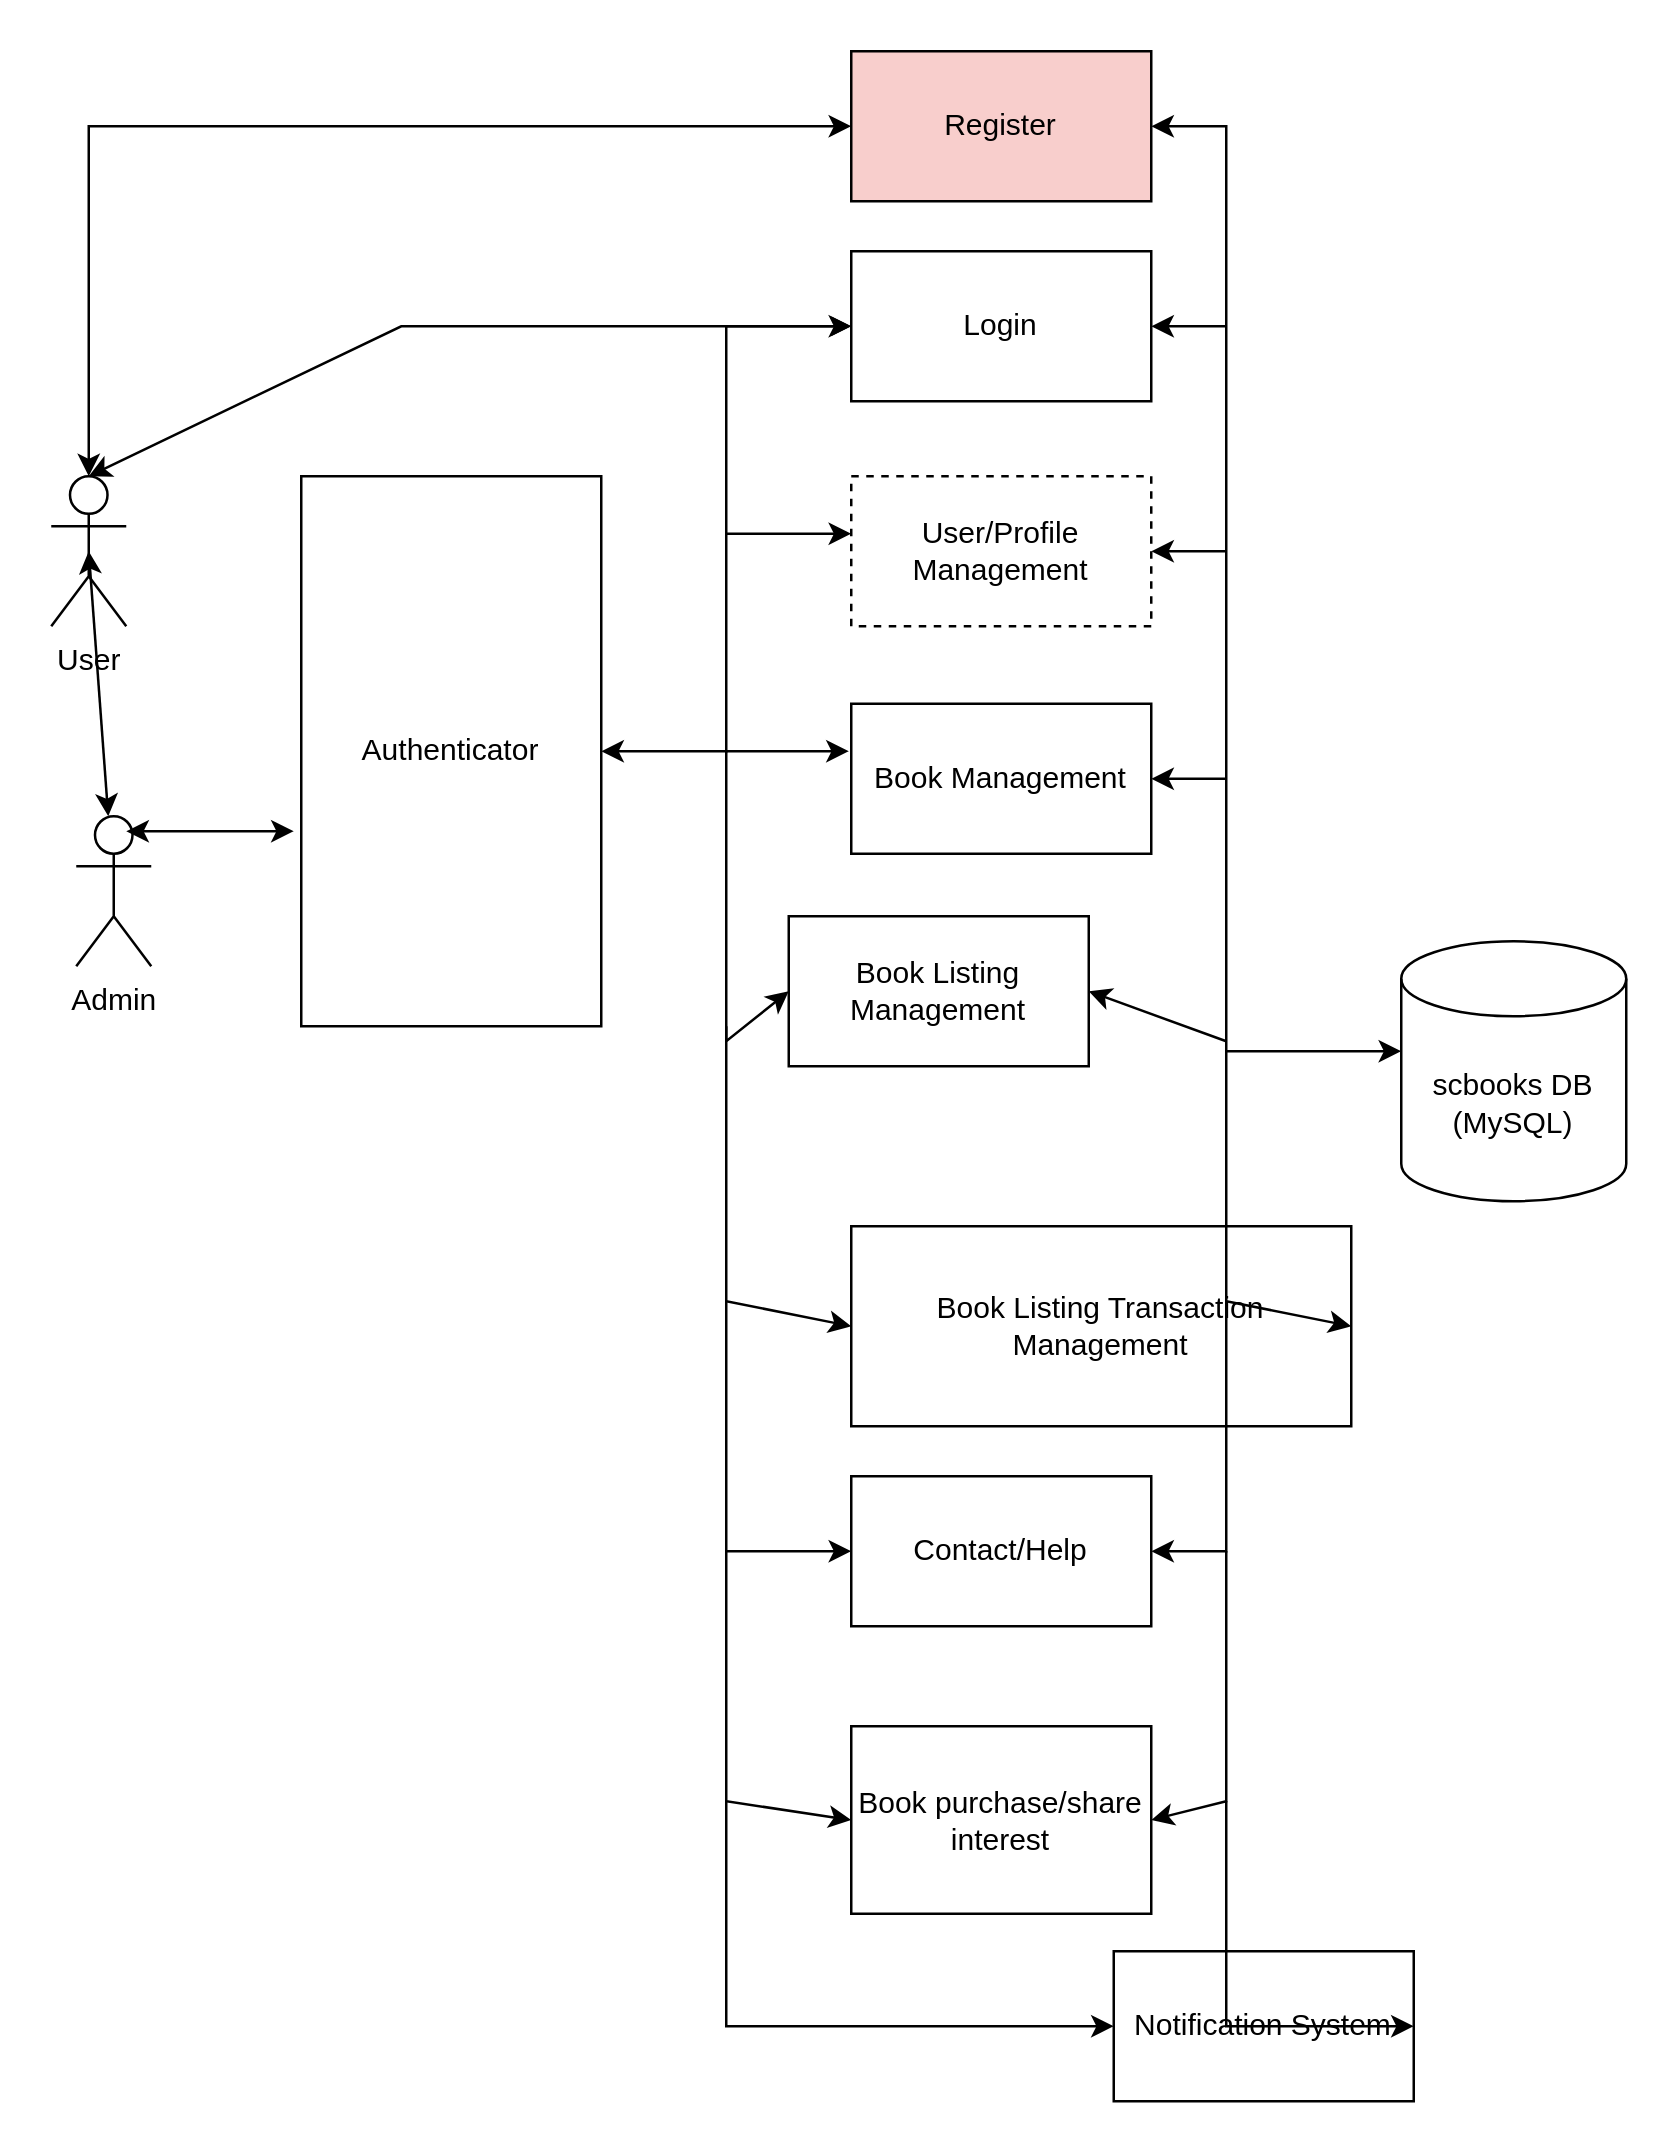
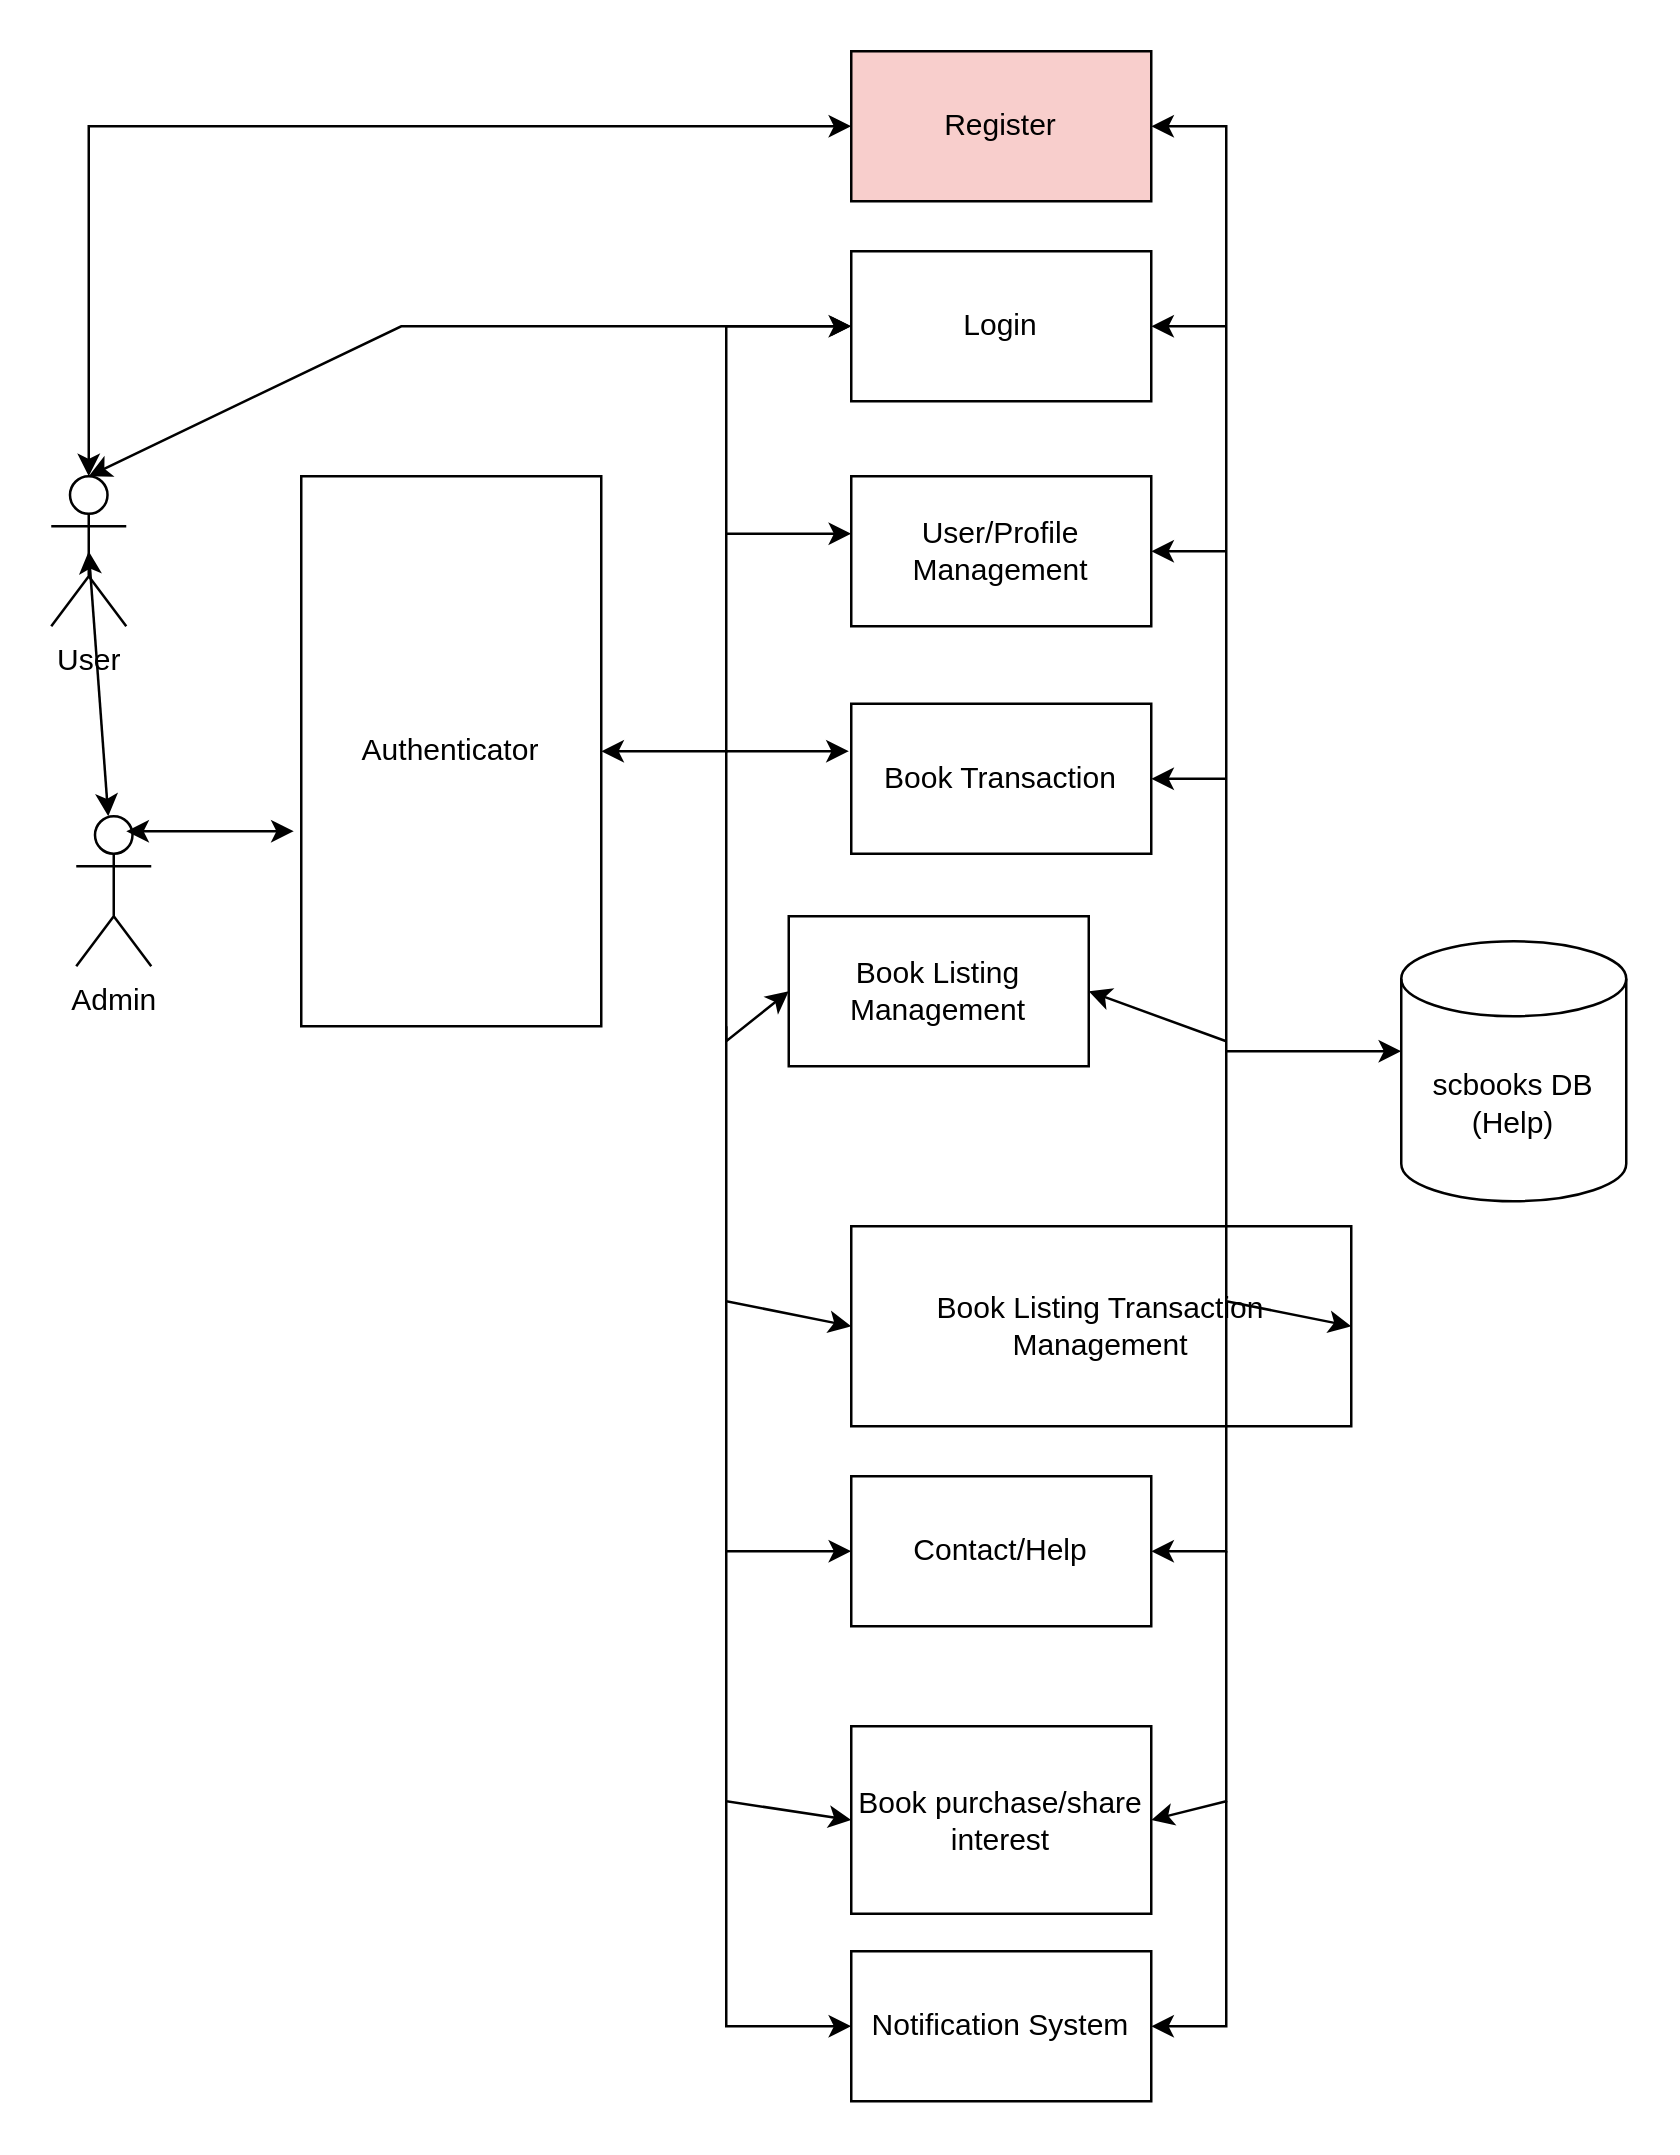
(1001, 551) -> (1001, 551)
(1001, 779) -> (1001, 779)
(1514, 1104) -> (1514, 1104)
(1264, 2026) -> (1001, 2026)
